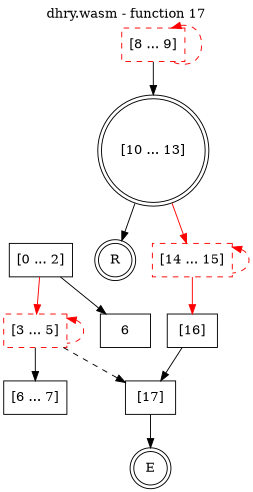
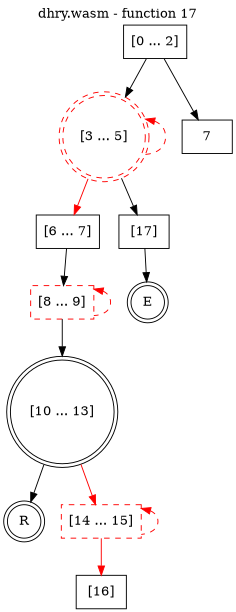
none -> (65, 262)
(38, 291) -> (138, 74)
(35, 331) -> (104, 137)
(125, 331) -> (207, 137)
(35, 360) -> (83, 192)
(174, 360) -> none
(90, 363) -> (127, 192)
